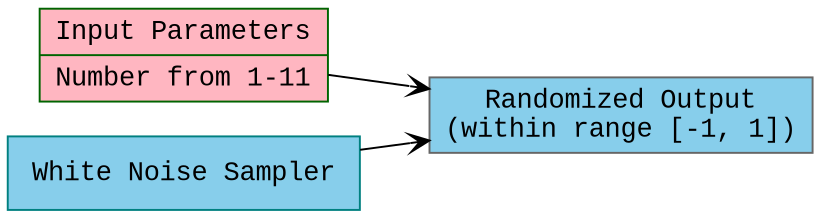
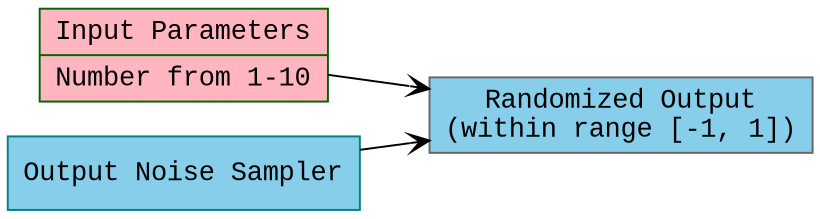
(184, 77) -> (184, 77)
(184, 173) -> (184, 173)
